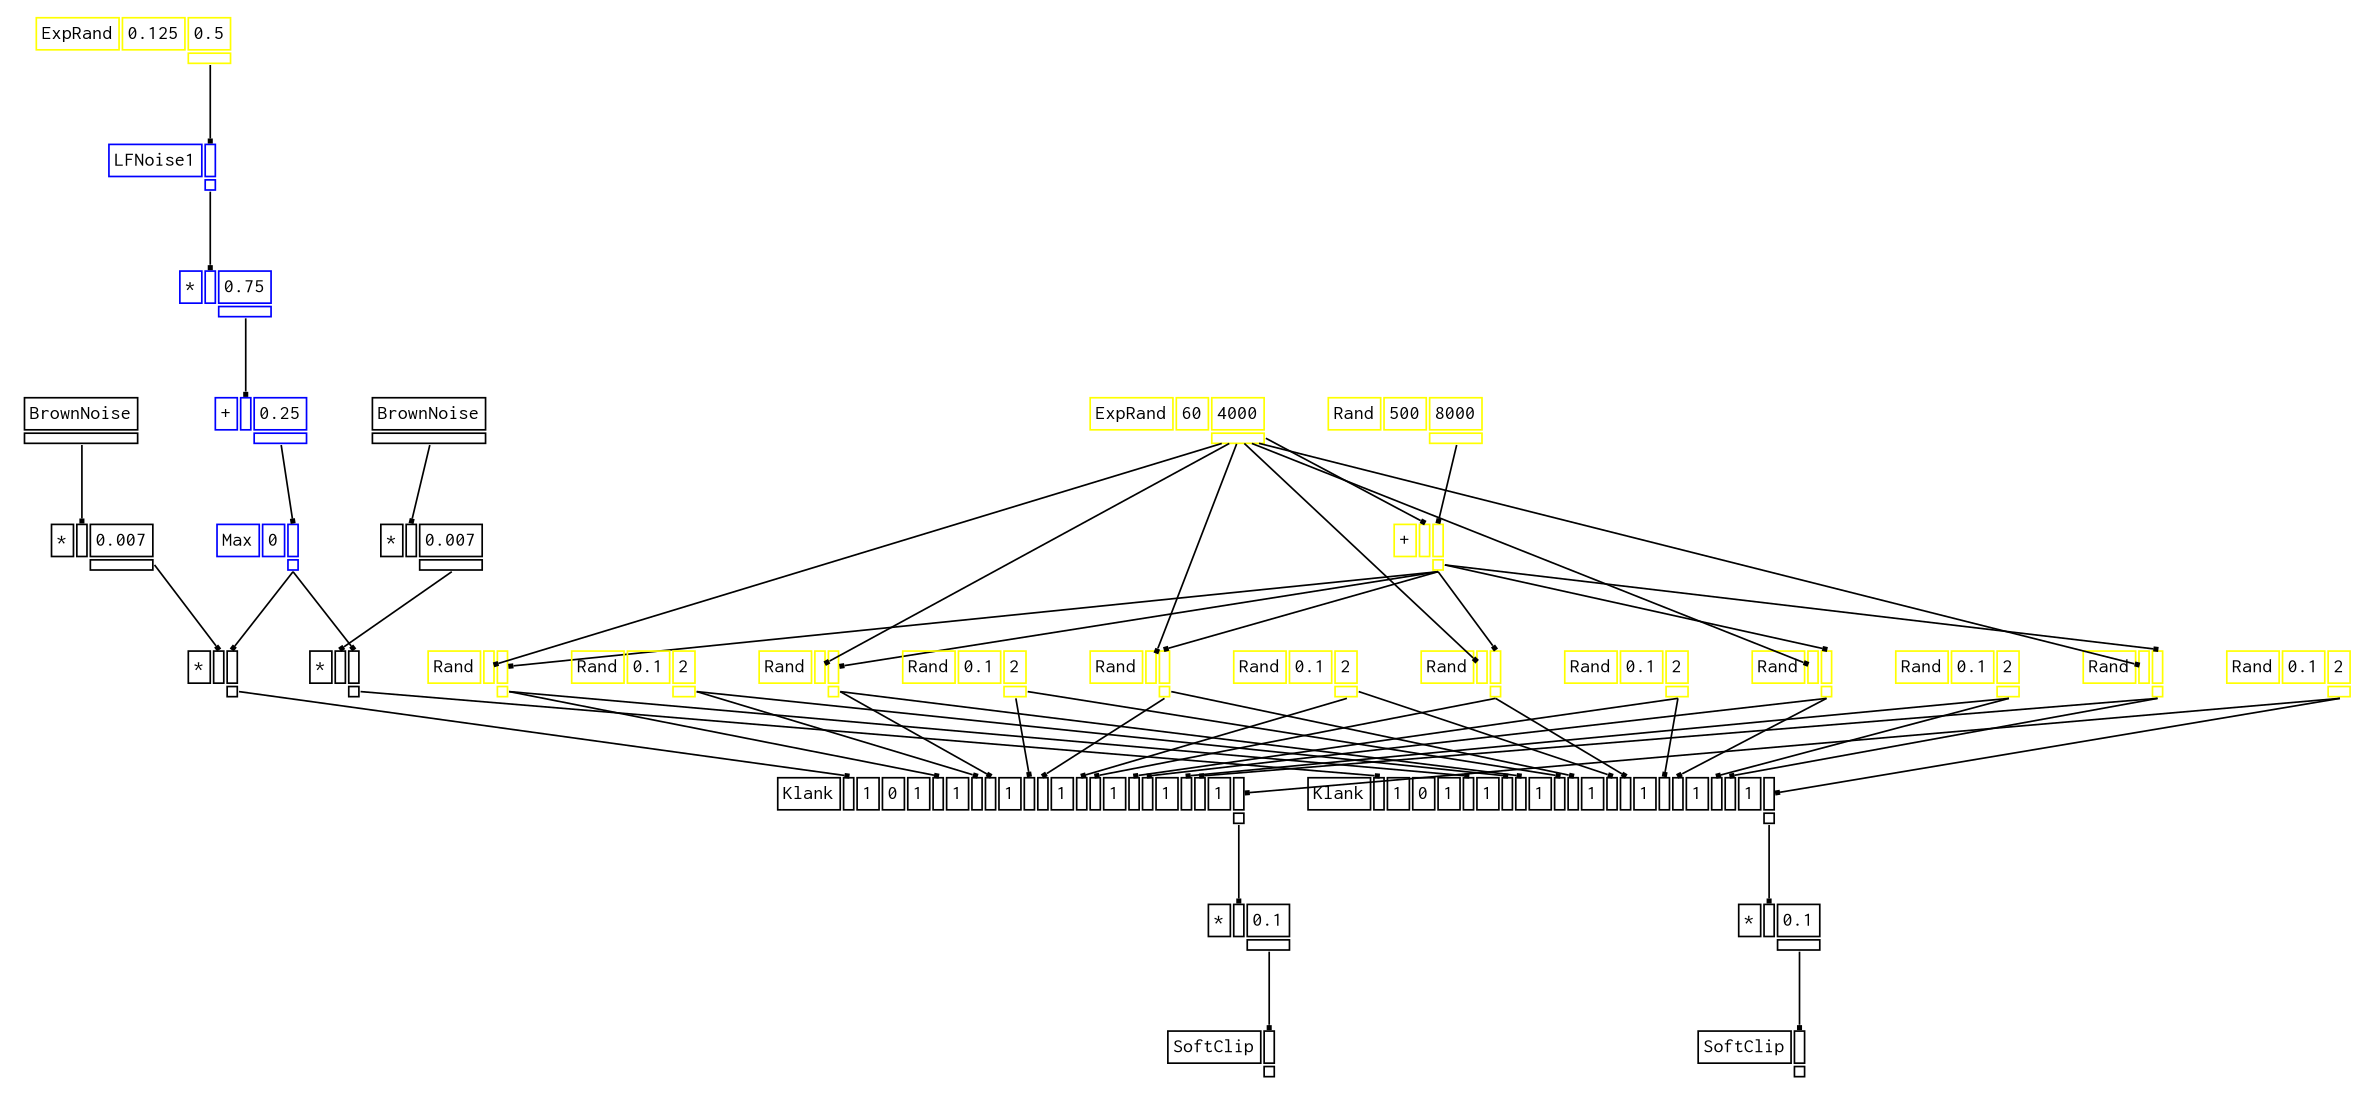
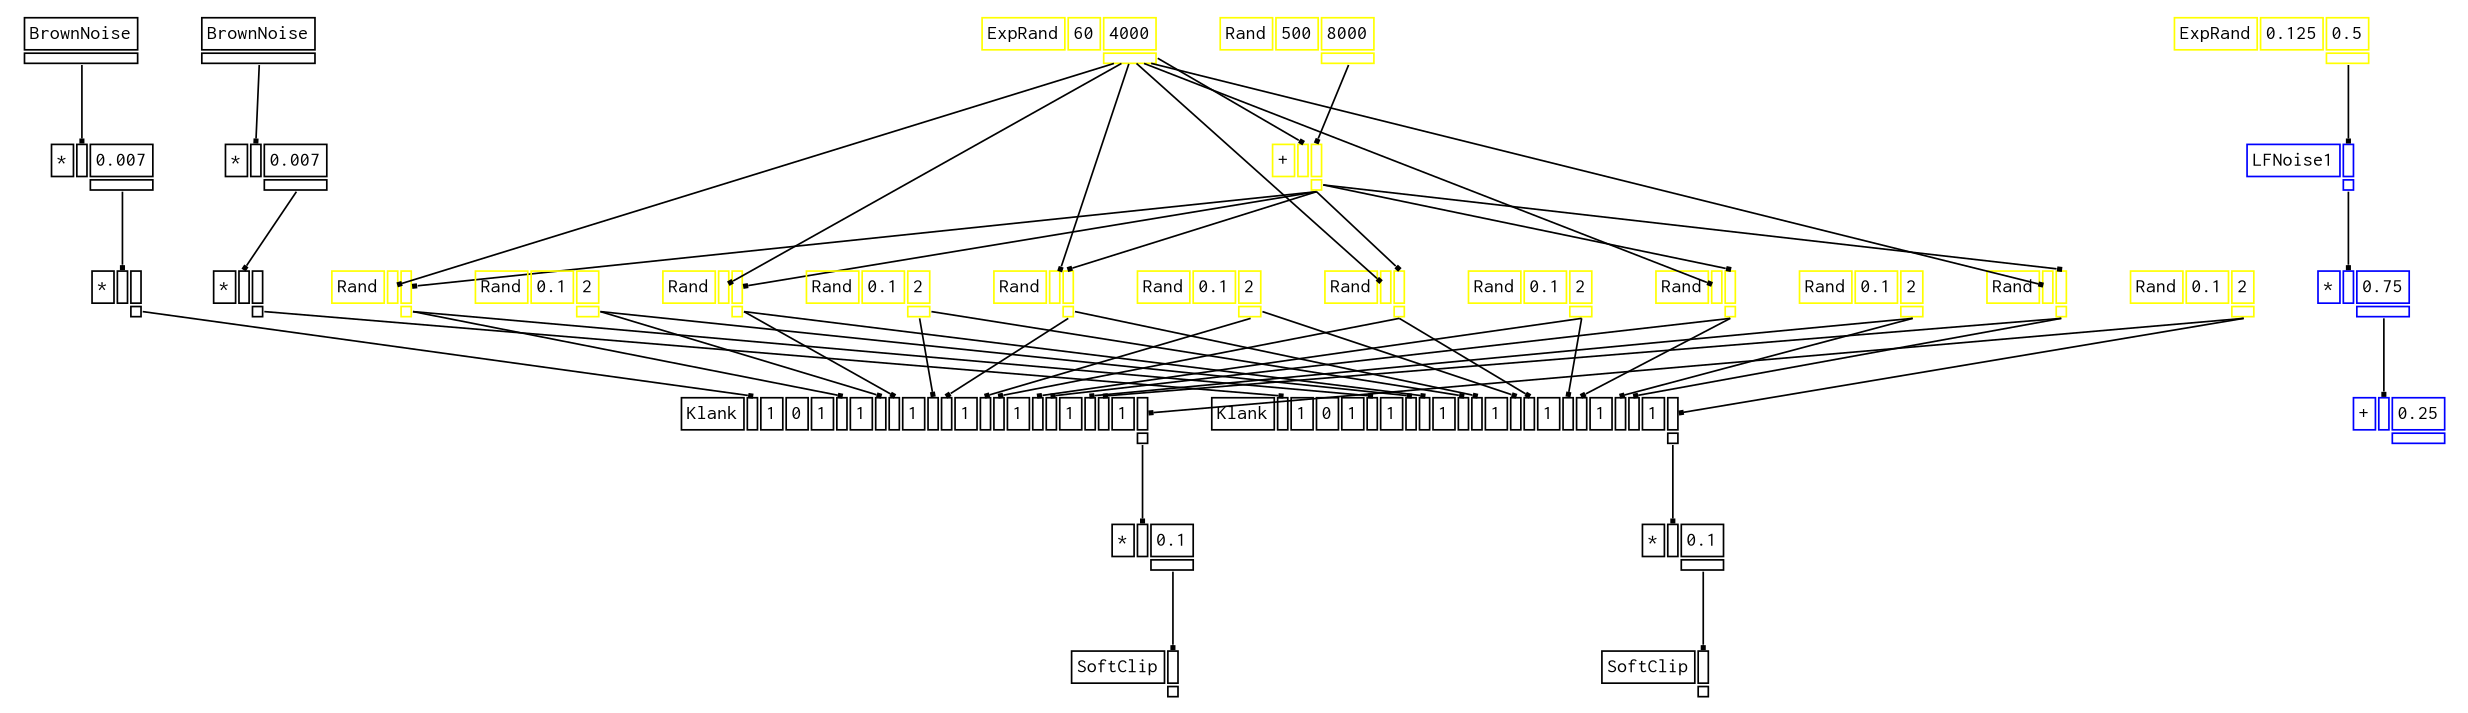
(258, 546) -> none
